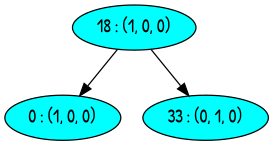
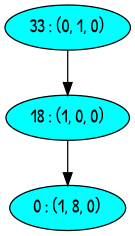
(166, 68) -> (68, 67)
(63, 118) -> (68, 208)
